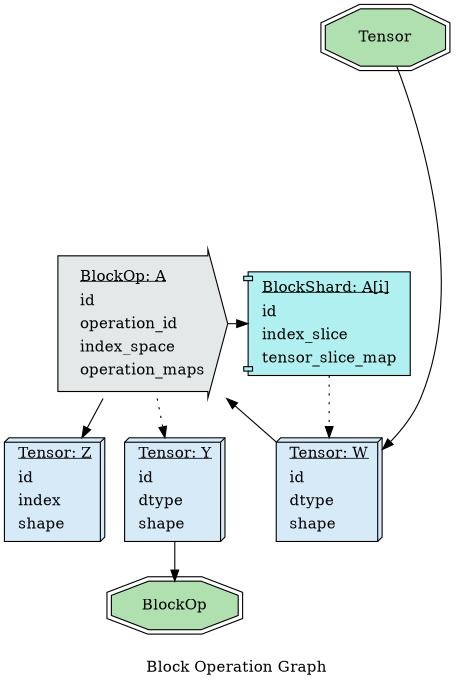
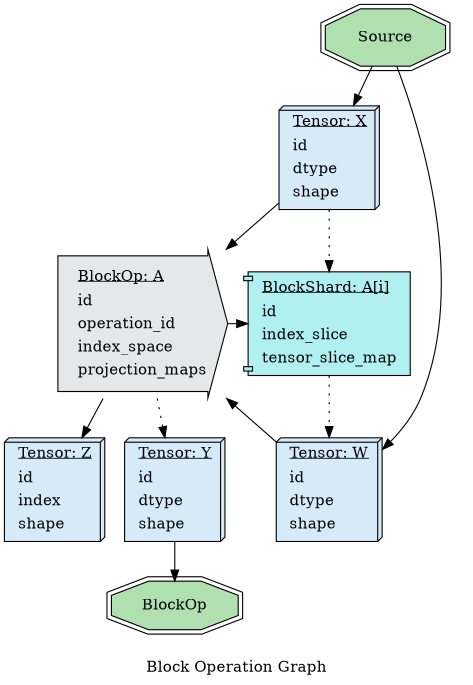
(385, 37) -> (385, 37)
none -> (329, 158)
(143, 370) -> (143, 370)
